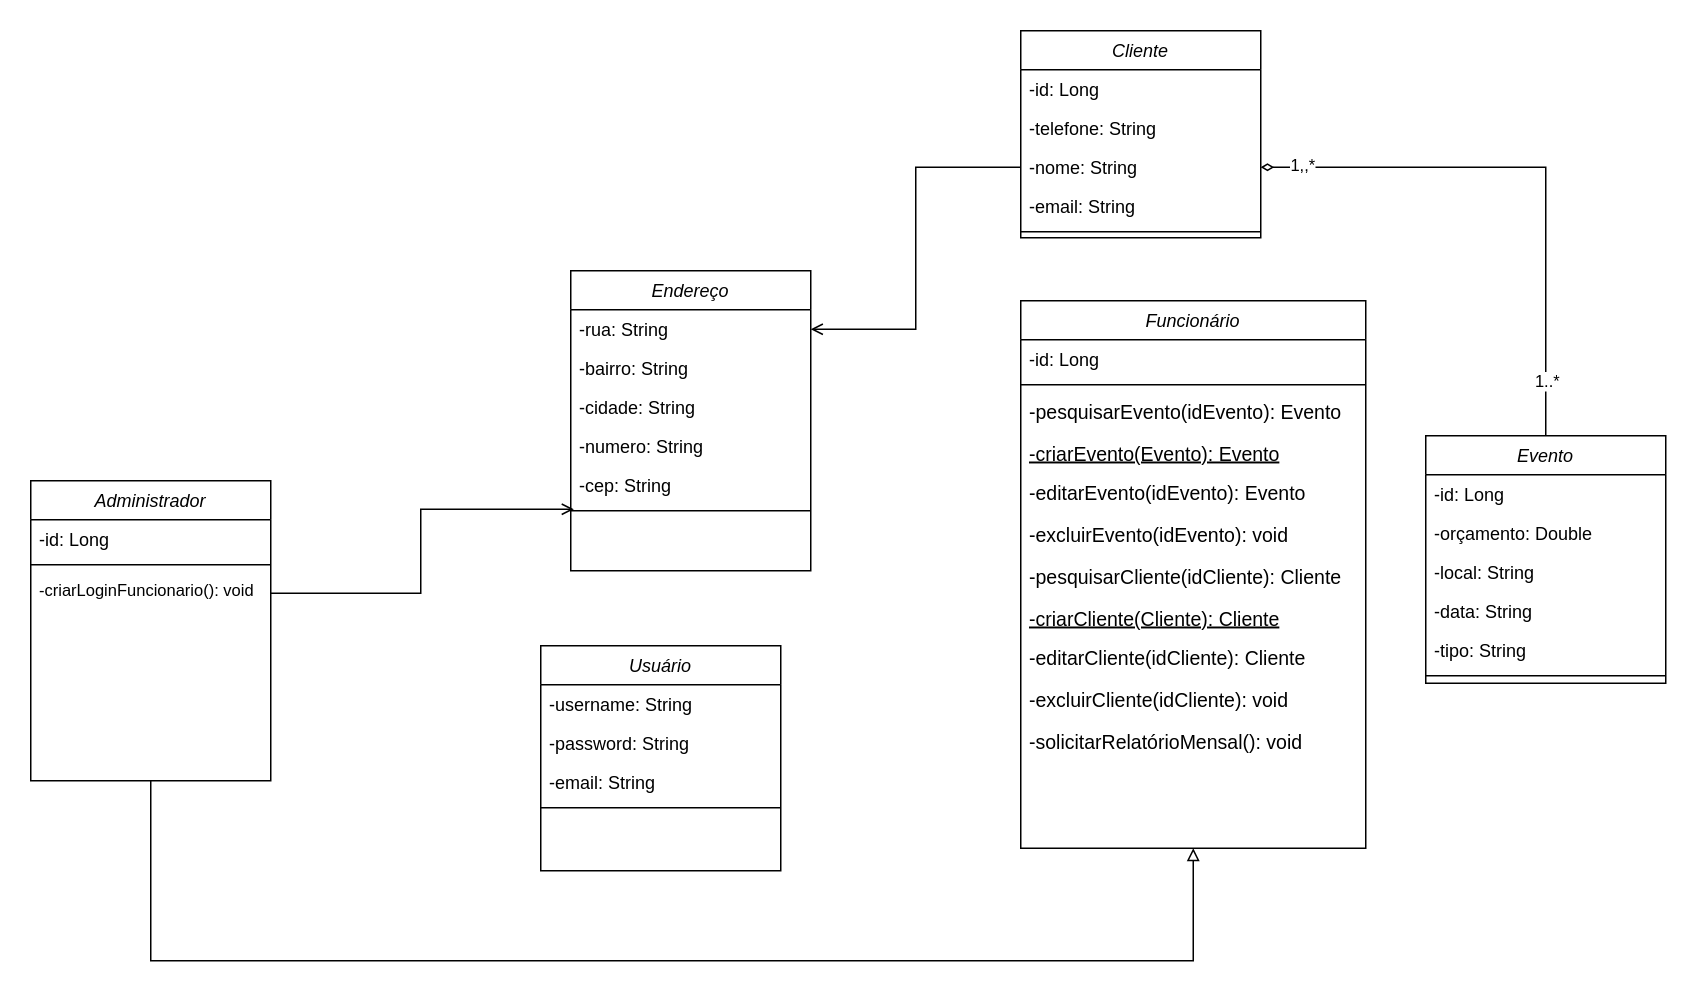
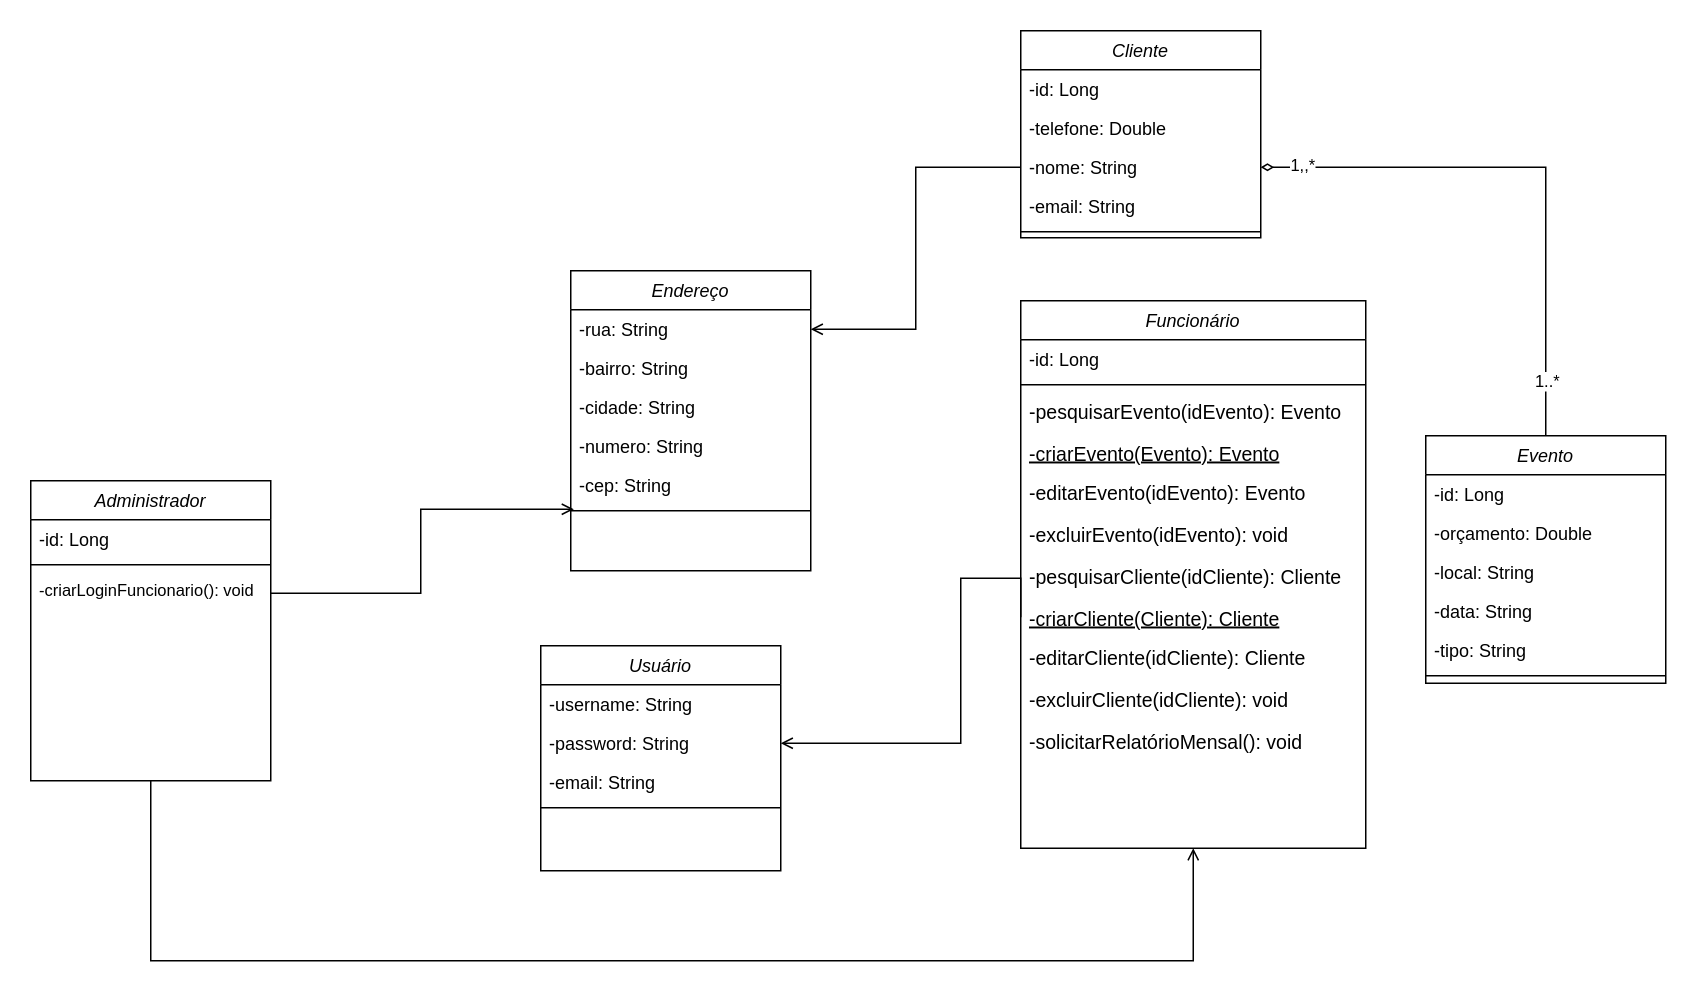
(1105, 129) -> (1105, 129)
none -> (961, 720)
(1193, 861) -> (1193, 857)
